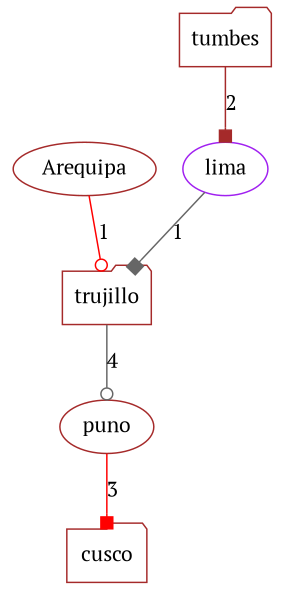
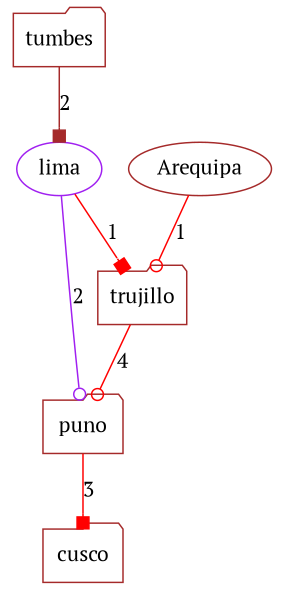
(173, 226) -> (96, 226)
none -> (70, 292)
(107, 356) -> (115, 357)
(107, 427) -> (83, 427)
